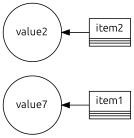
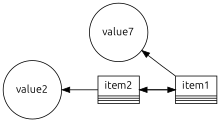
none -> (153, 90)
none -> (161, 90)
